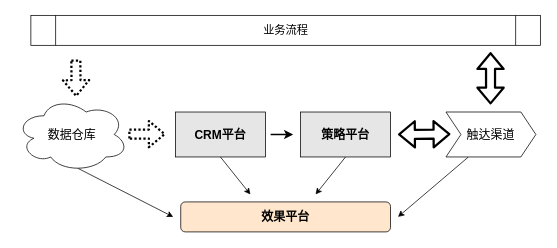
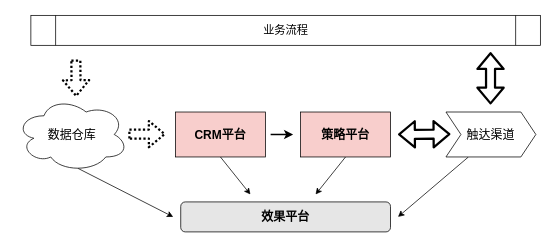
(220, 135) -> (220, 135)
(345, 135) -> (345, 135)
(285, 217) -> (285, 217)
